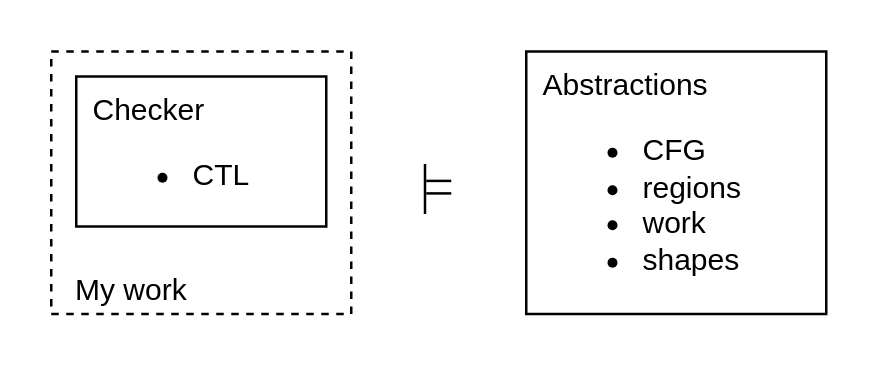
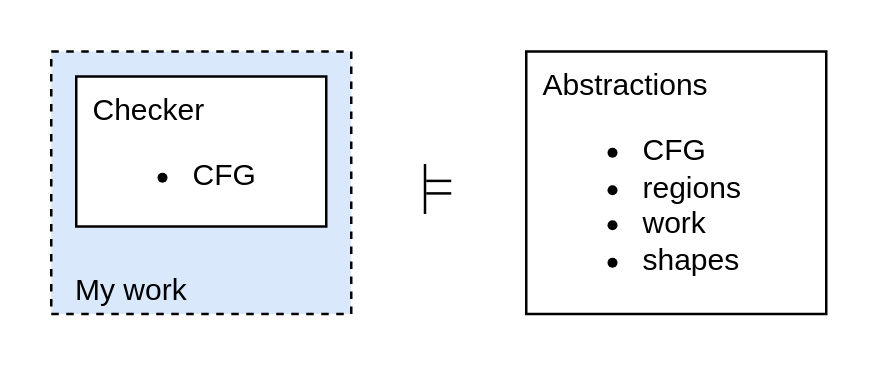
(153, 130) -> (153, 130)
(131, 288) -> (131, 288)
